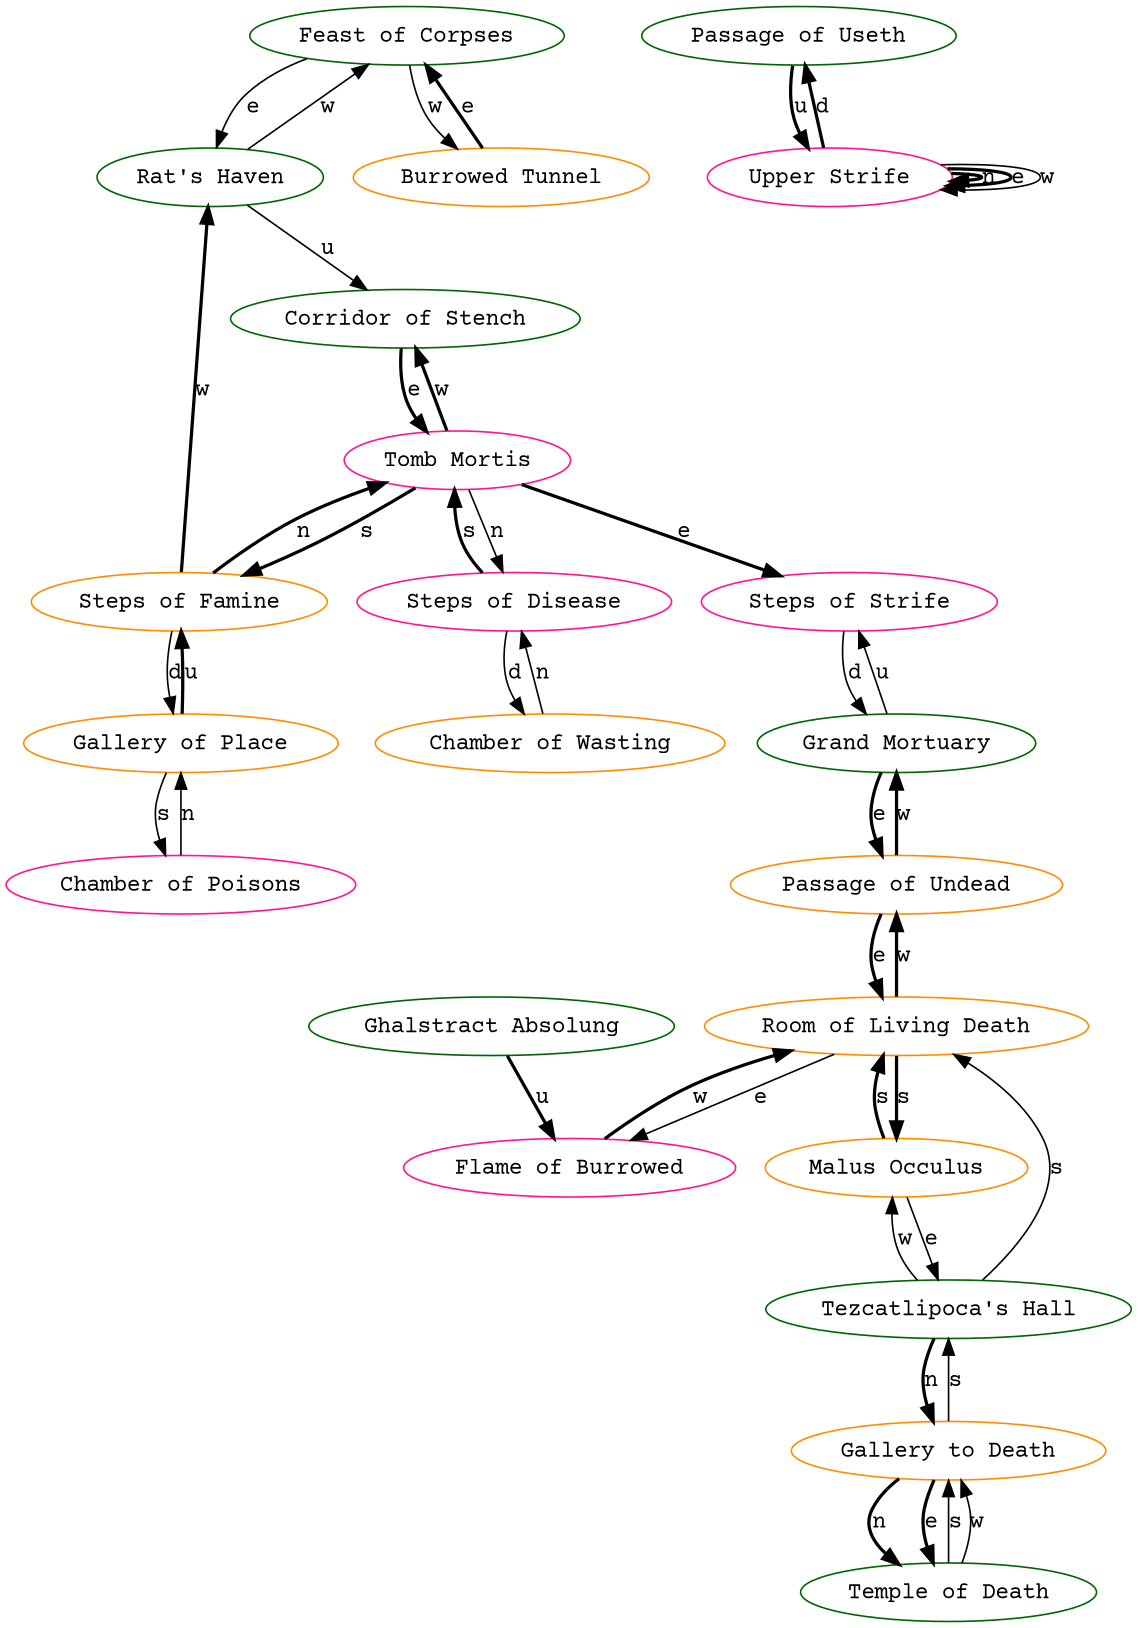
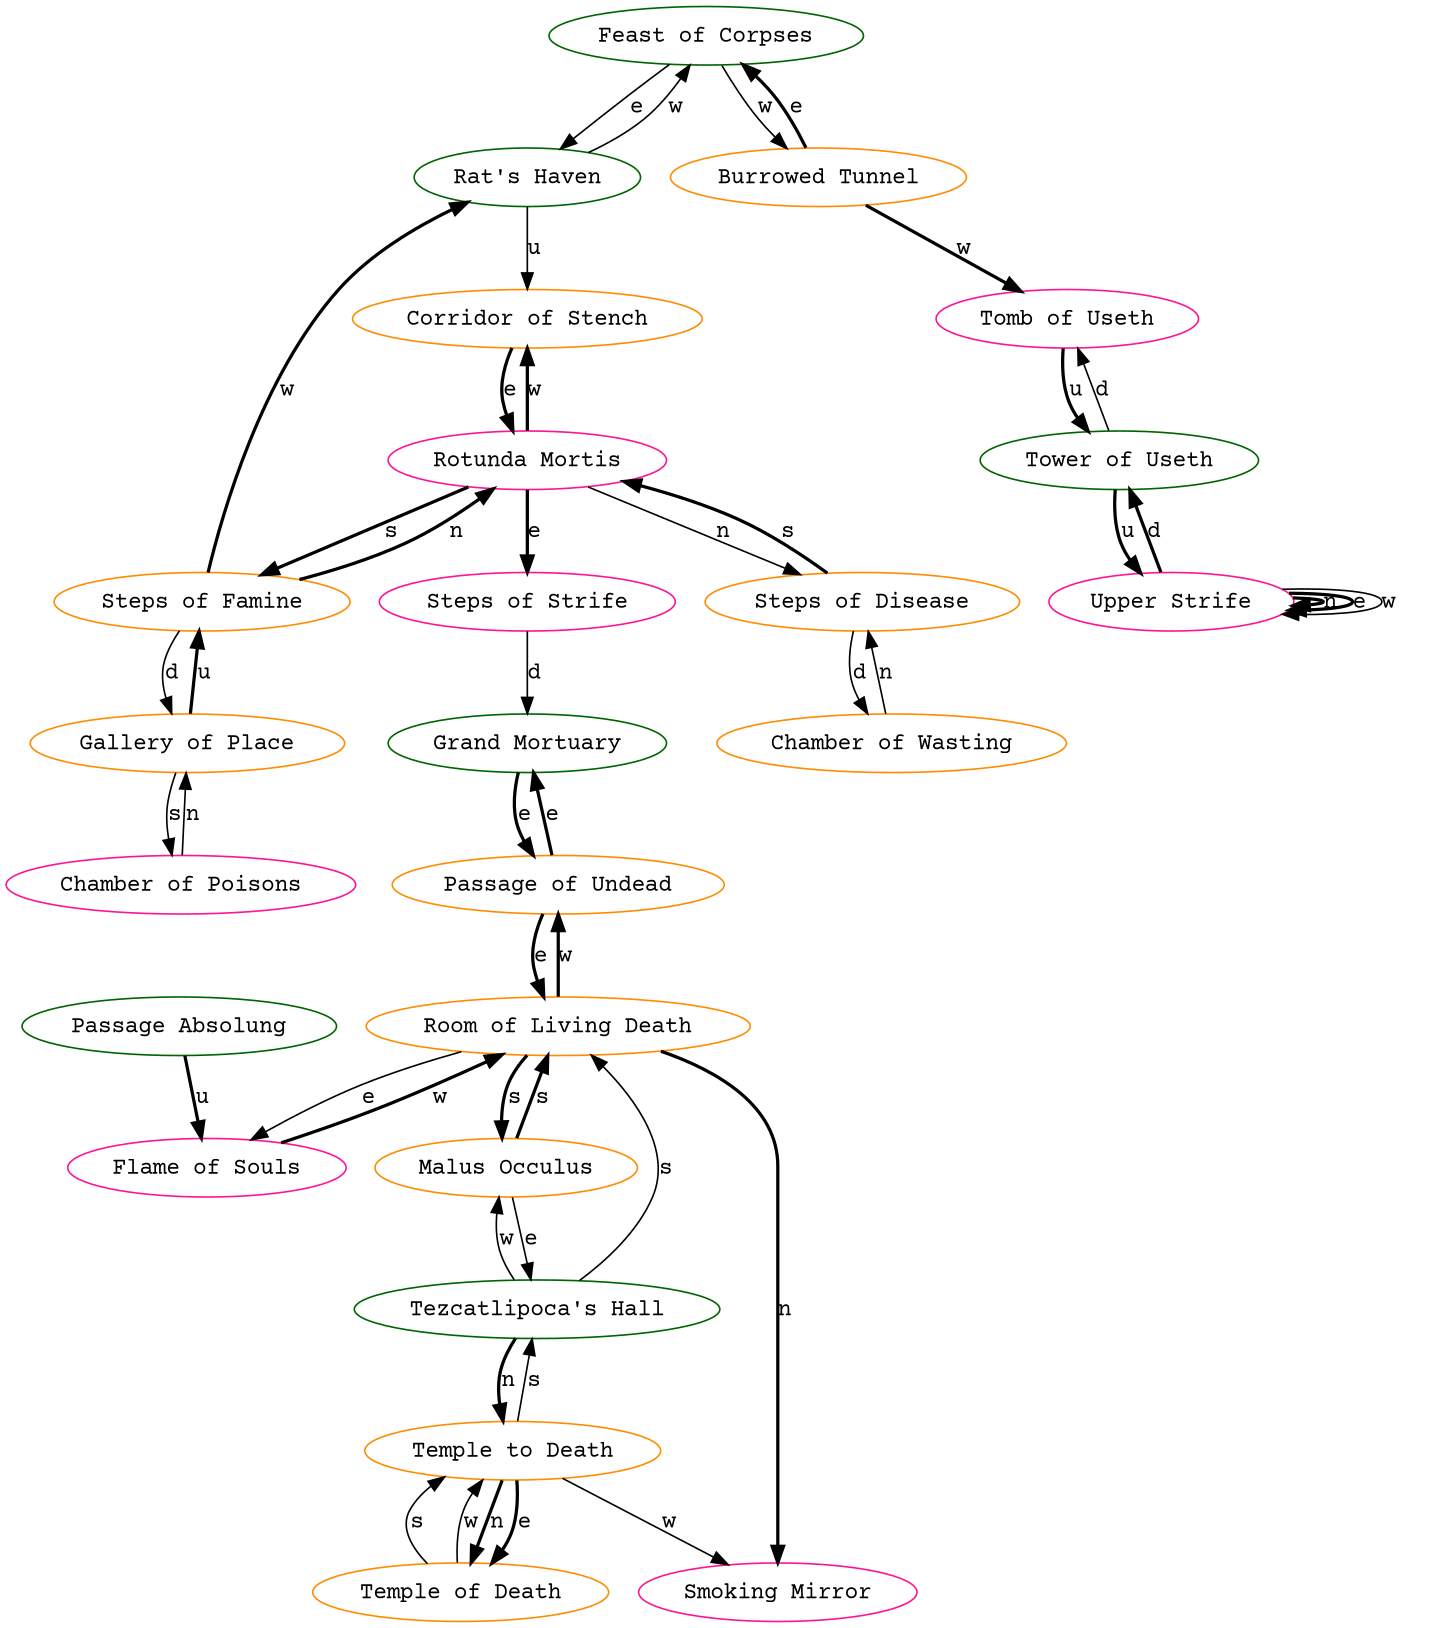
(799, 36) -> (1119, 460)
(405, 319) -> (527, 319)
none -> (1067, 319)
(457, 460) -> (527, 460)
(514, 602) -> (862, 602)
(876, 680) -> none
(904, 814) -> (553, 814)
(492, 1026) -> (179, 1026)
(570, 1168) -> (207, 1168)
(949, 1451) -> (513, 1451)
none -> (778, 1592)
(949, 1592) -> (461, 1592)
